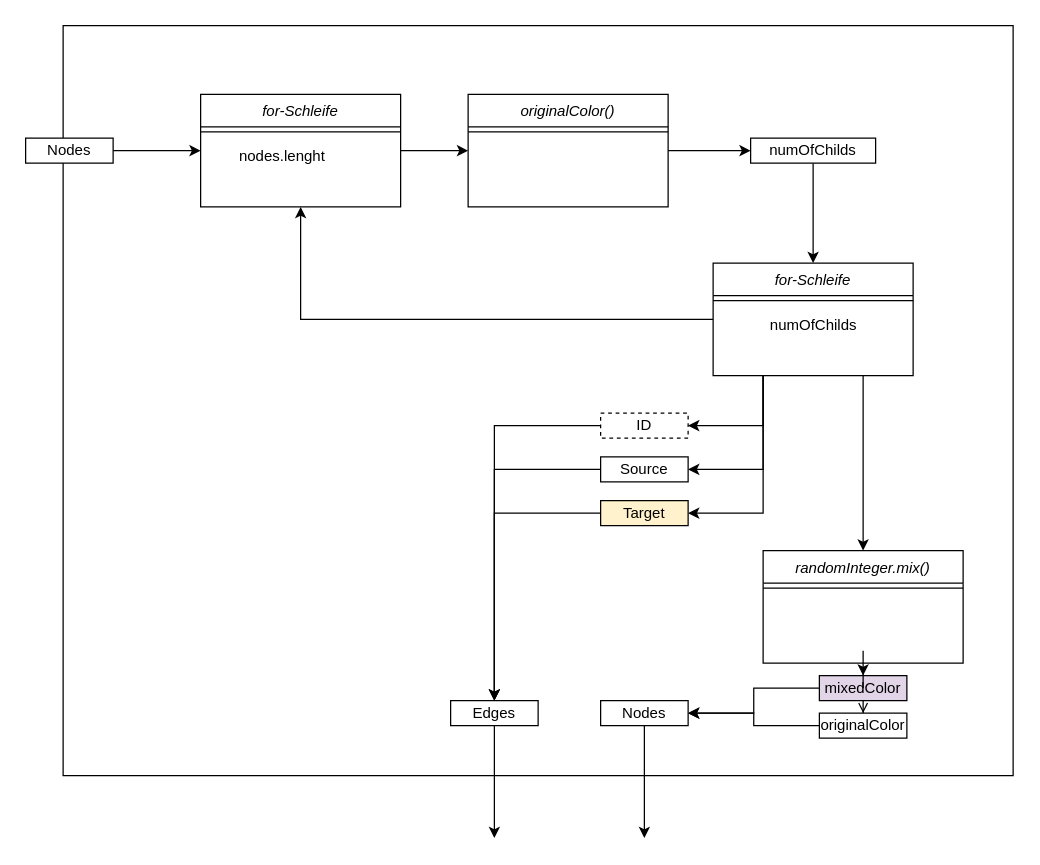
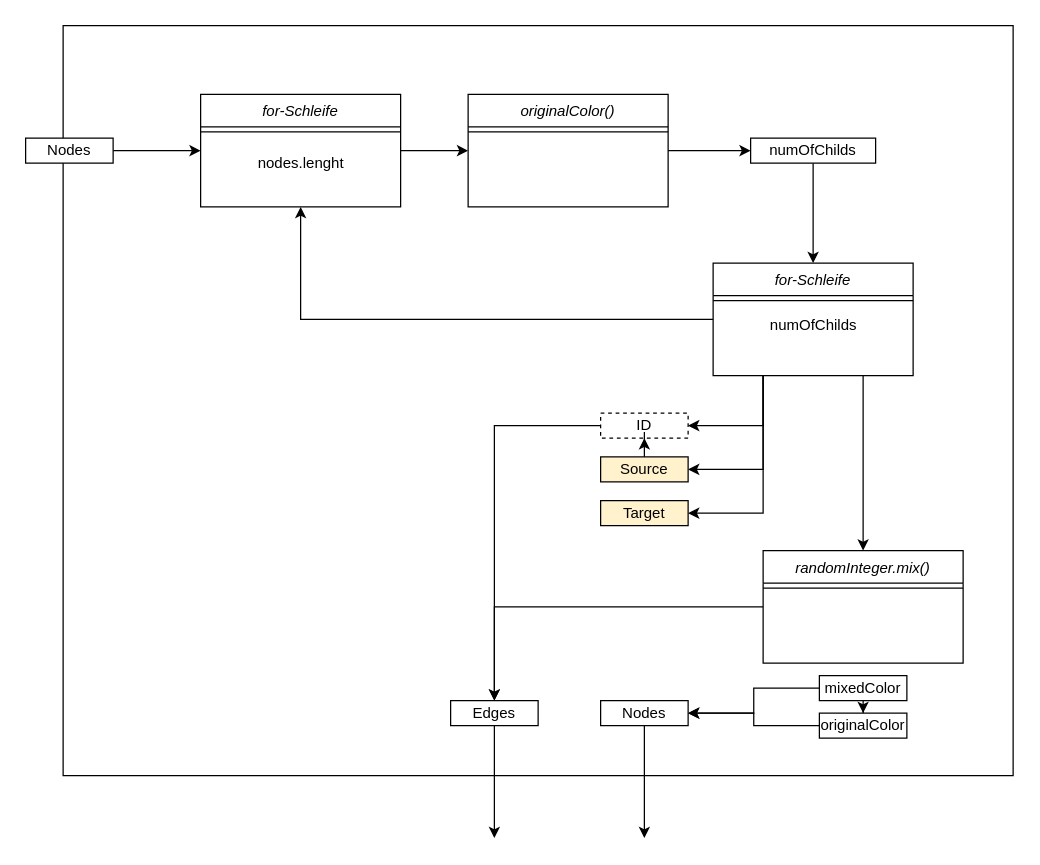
(282, 157) -> (301, 163)
(550, 469) -> (644, 432)
(644, 469) -> (644, 469)
(550, 513) -> none
(863, 659) -> (630, 607)
(863, 688) -> (863, 688)
(863, 705) -> (863, 703)
